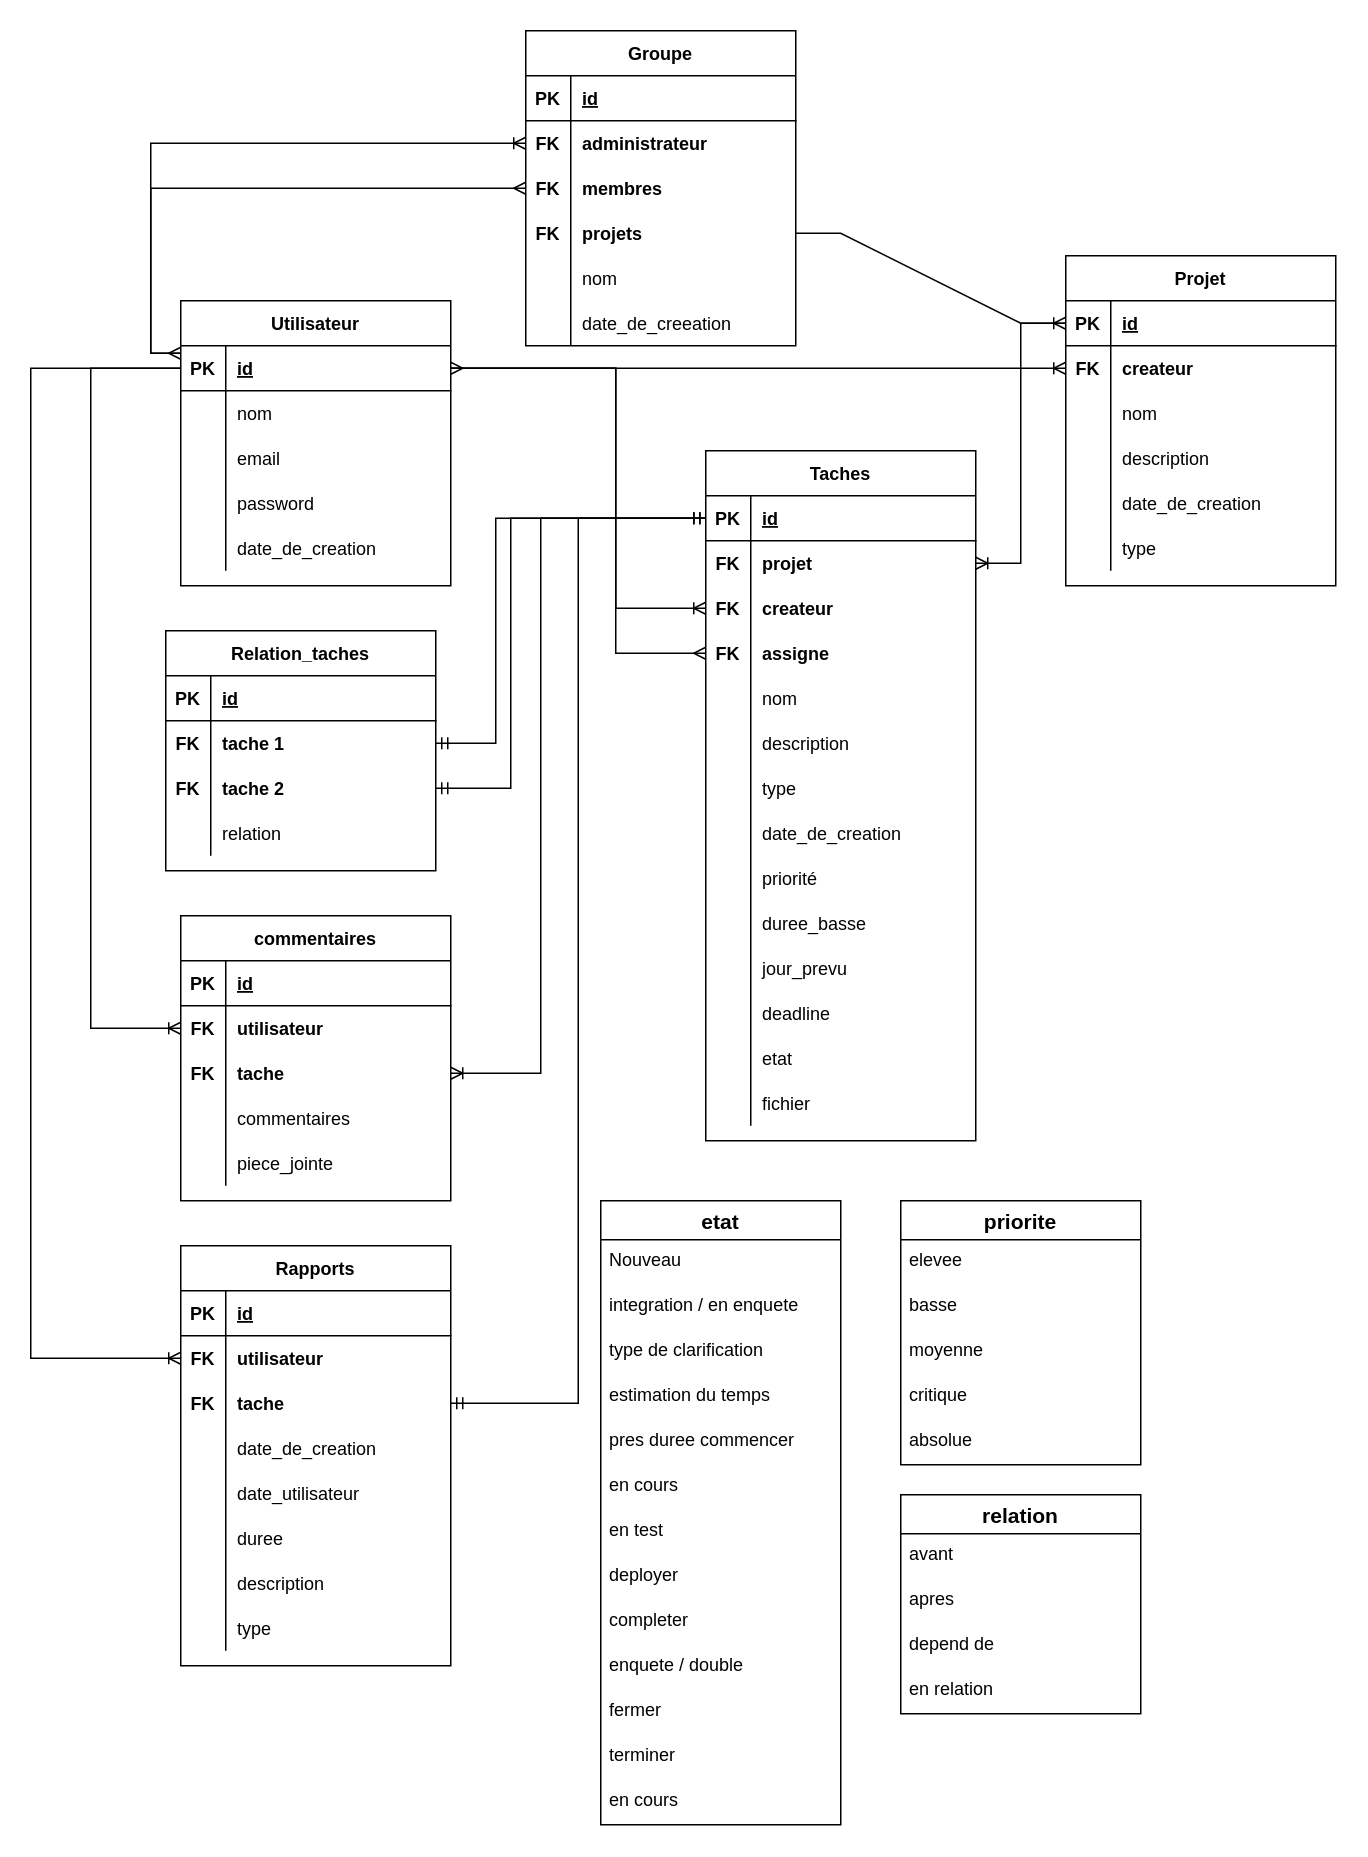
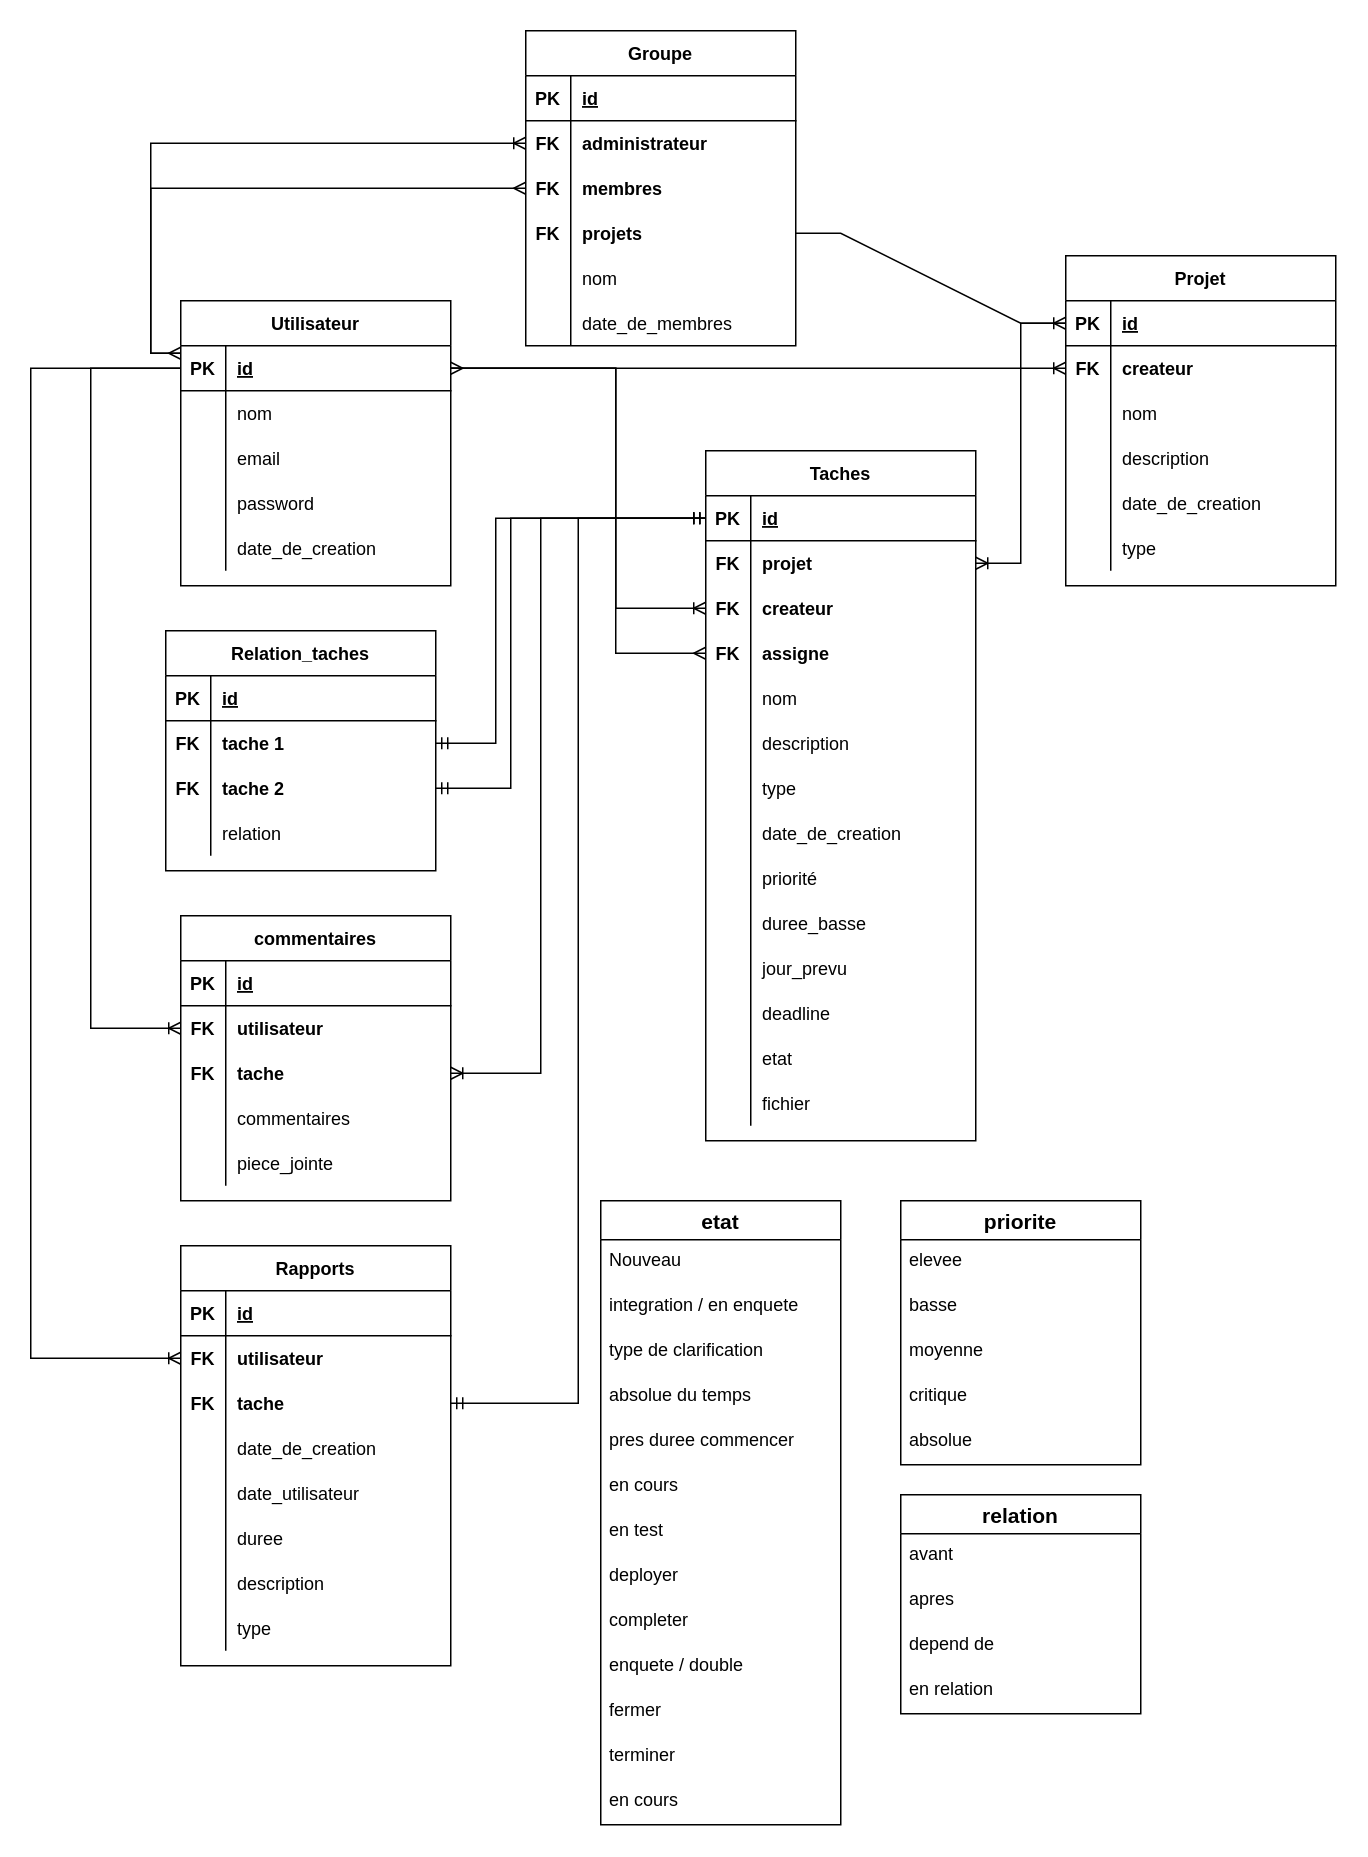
(665, 324) -> (658, 324)
(695, 1395) -> (683, 1395)
